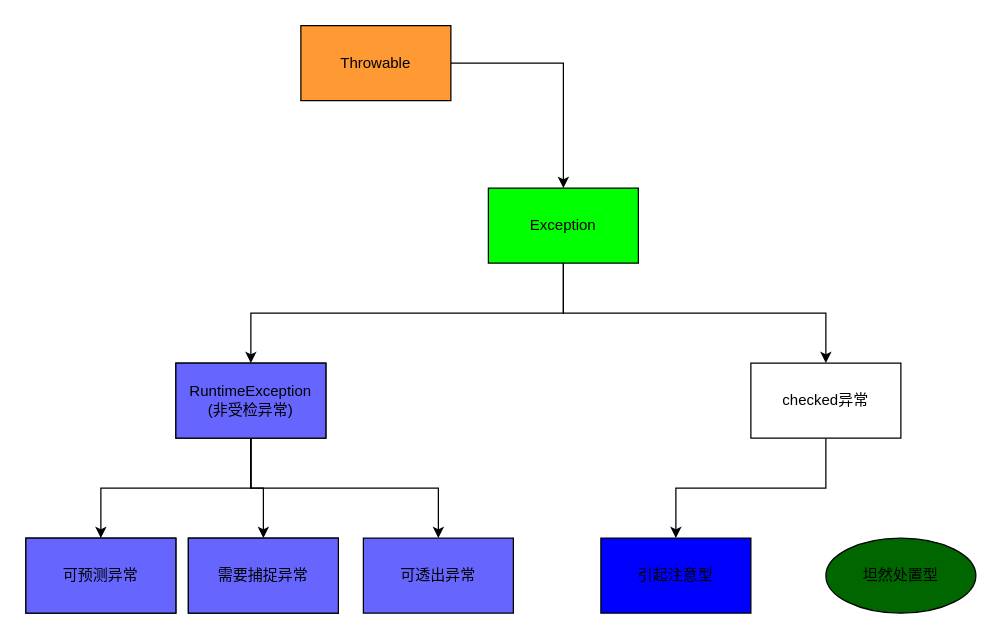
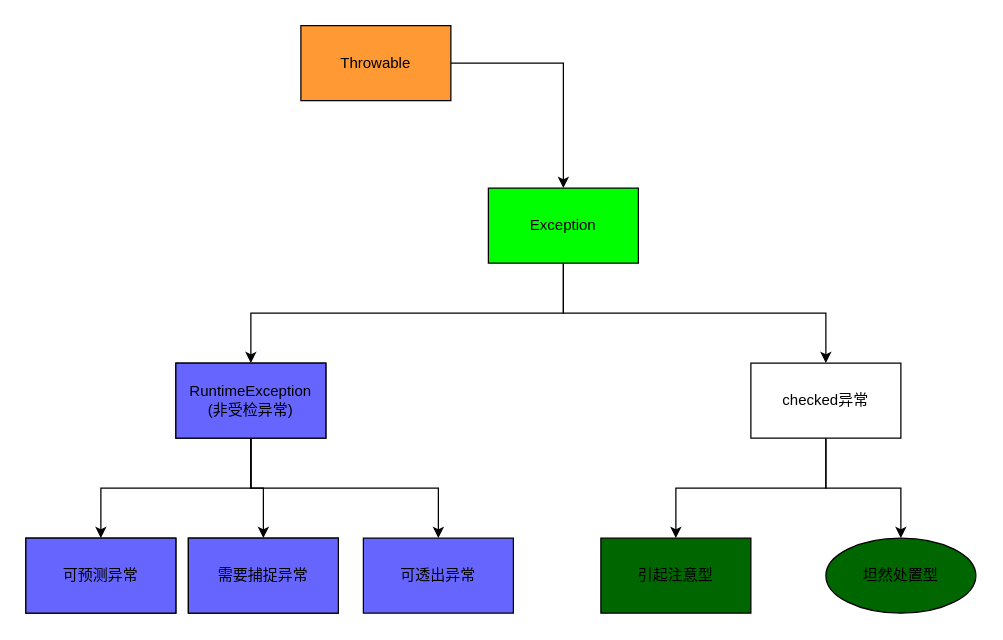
none -> (885, 488)
(676, 576) -> (676, 576)
